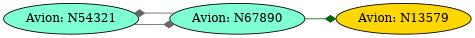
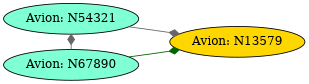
(149, 25) -> (149, 30)
